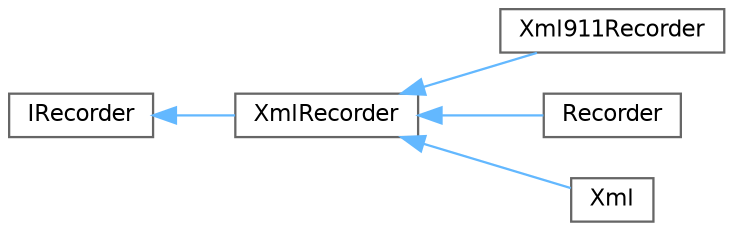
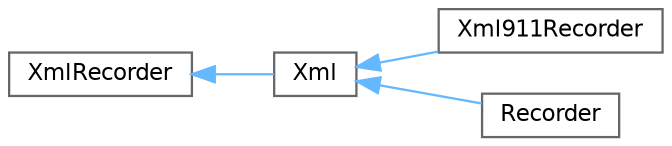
(480, 70) -> (409, 57)
(81, 115) -> none
(493, 115) -> (431, 94)
